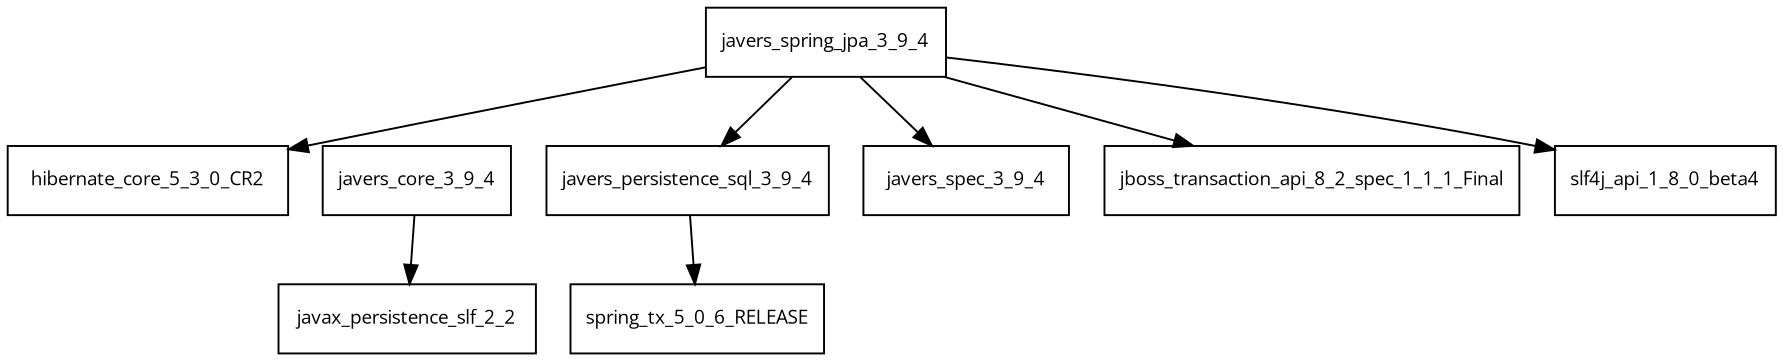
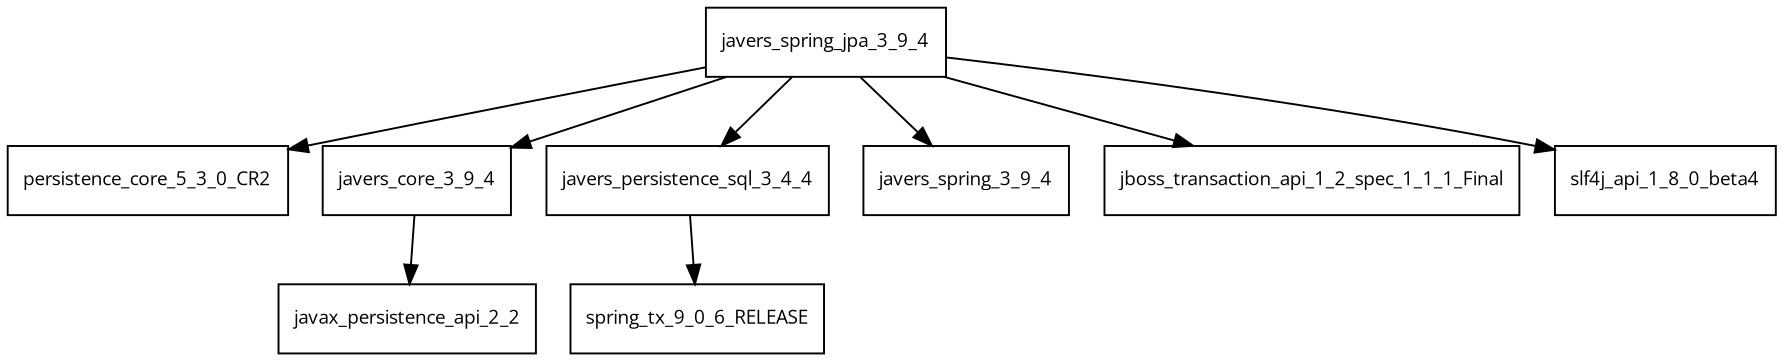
none -> (628, 109)
(148, 181) -> (148, 181)
(688, 181) -> (688, 181)
(966, 181) -> (966, 181)
(1312, 181) -> (1312, 181)
(407, 319) -> (407, 319)
(697, 319) -> (697, 319)
